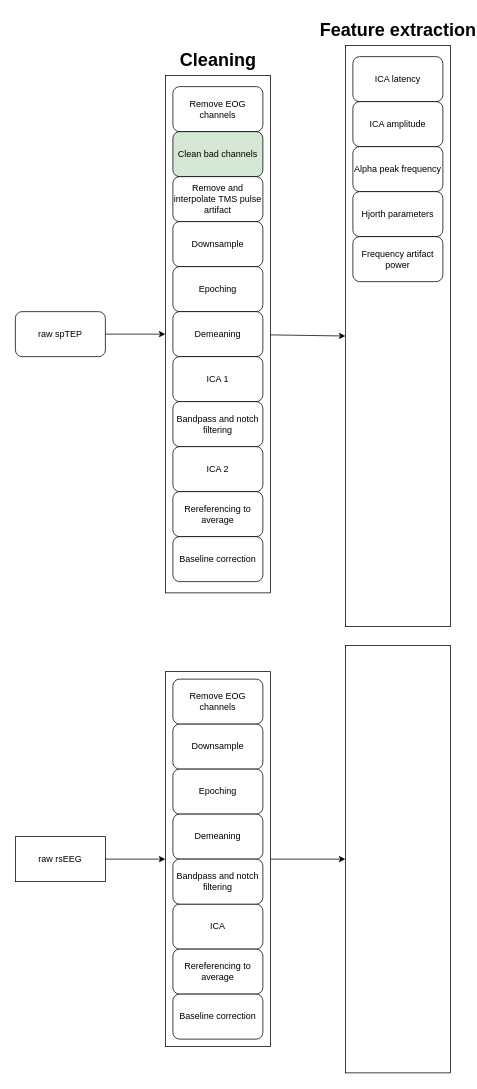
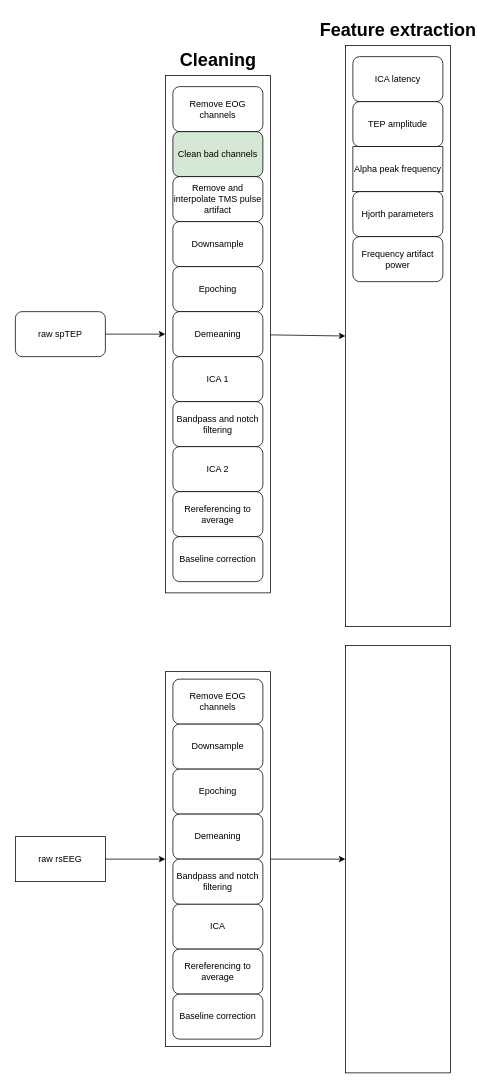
(398, 124) -> (398, 124)
(398, 169) -> (398, 169)
